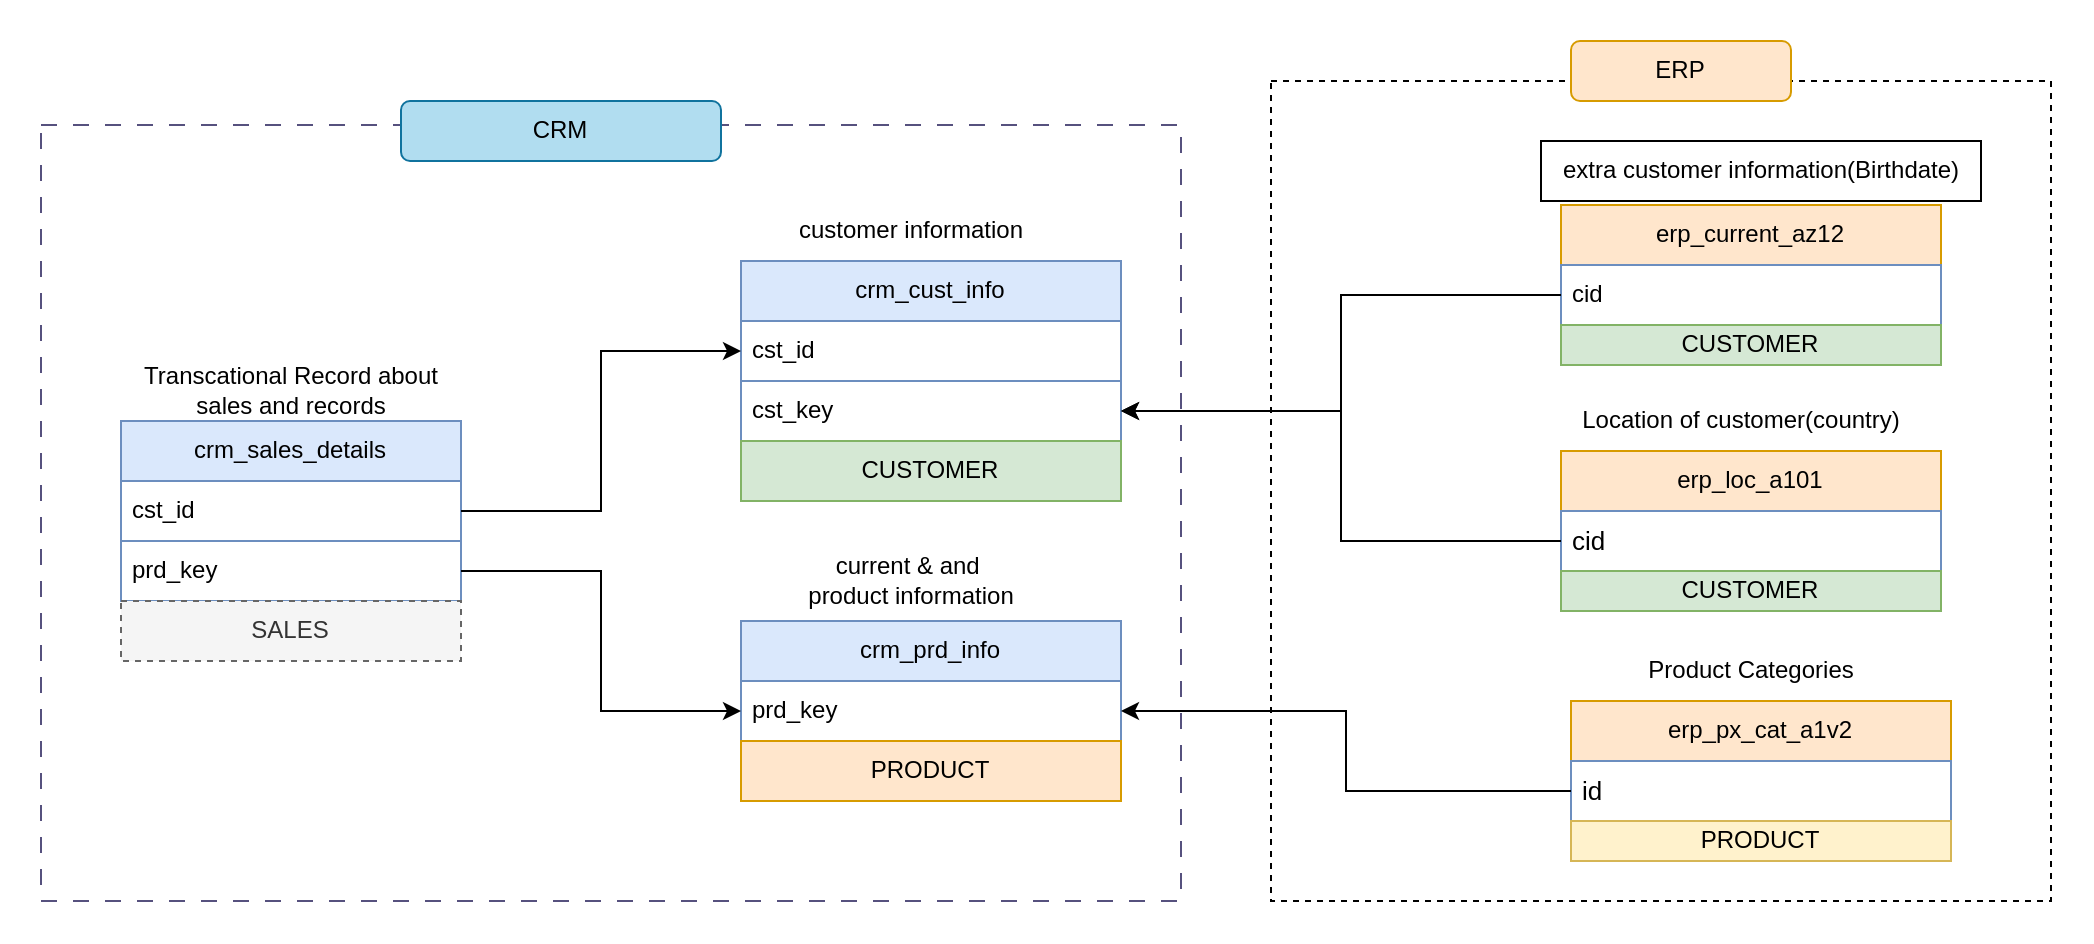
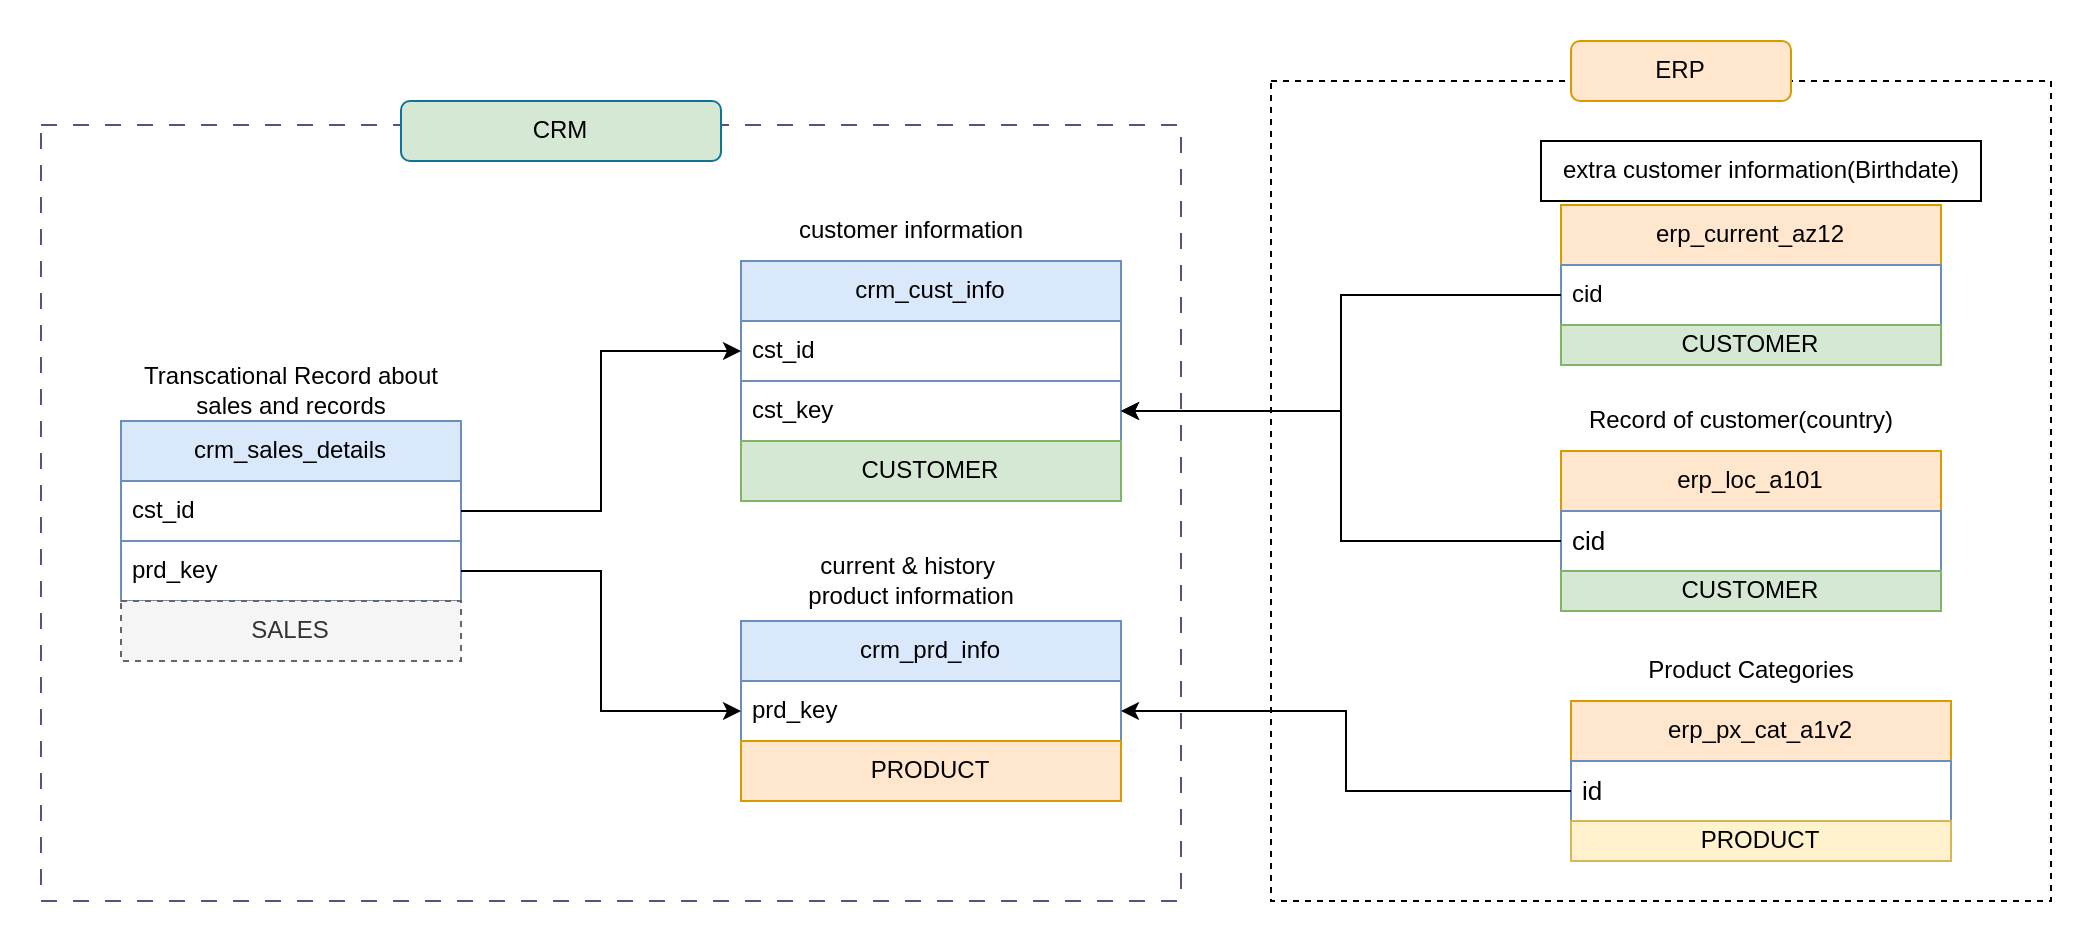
(561, 131) -> (561, 131)
(1742, 421) -> (1742, 421)
(912, 581) -> (912, 581)
